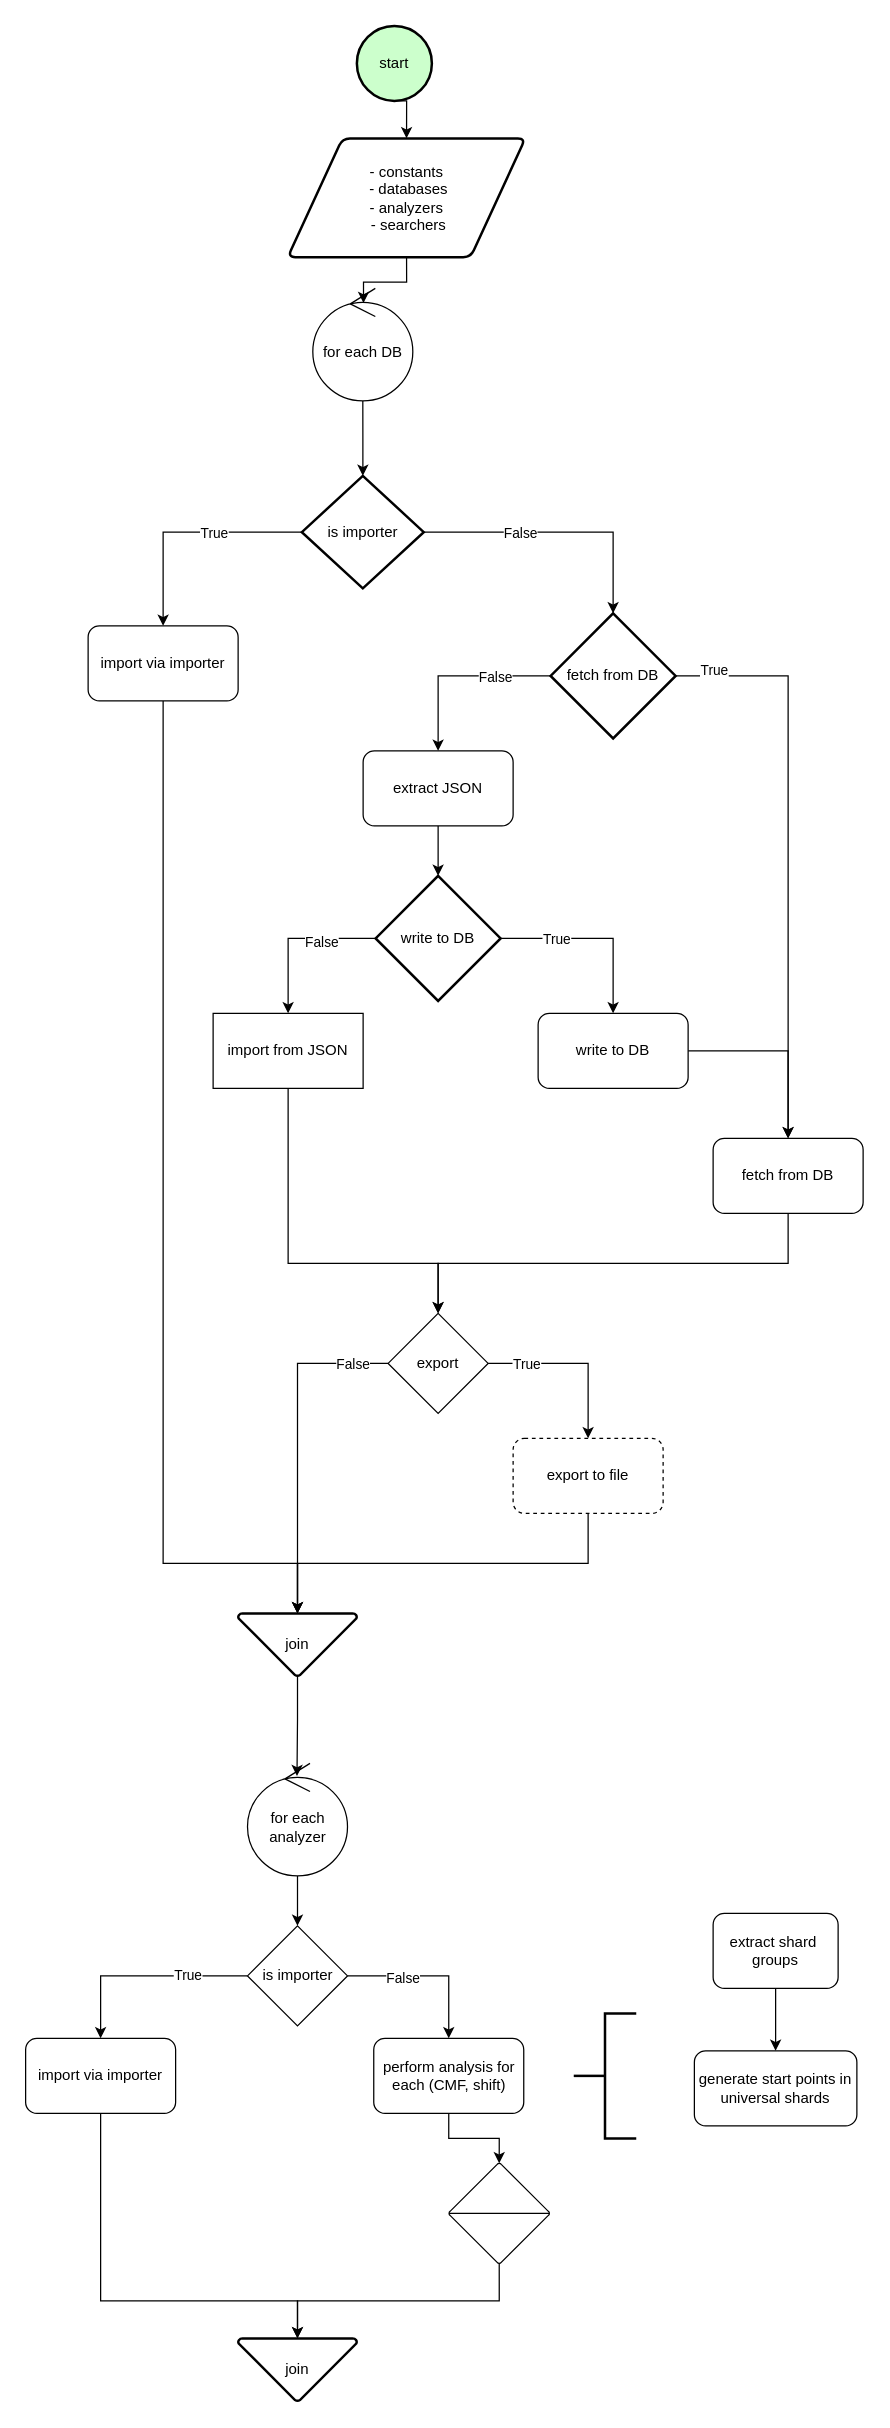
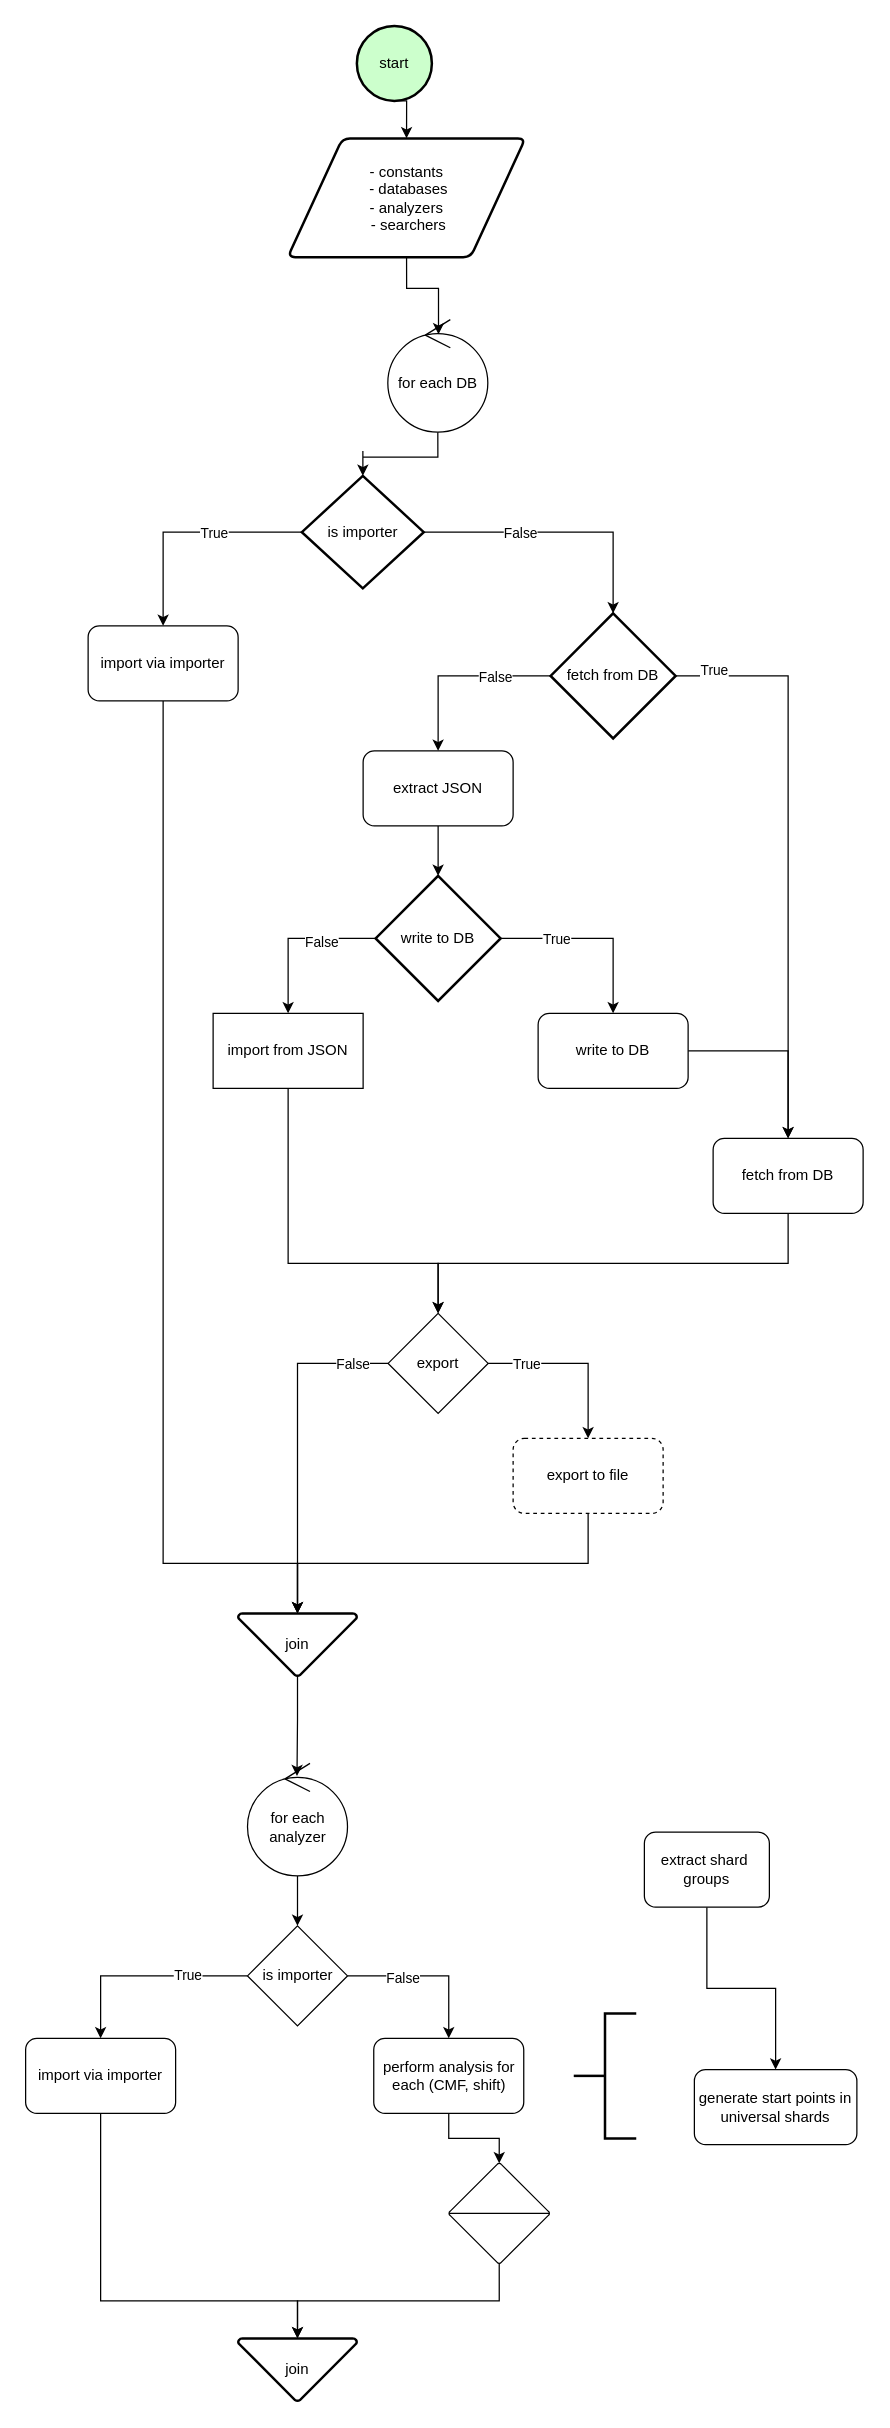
(363, 344) -> (438, 376)
(776, 1951) -> (707, 1869)
(776, 2088) -> (776, 2107)
